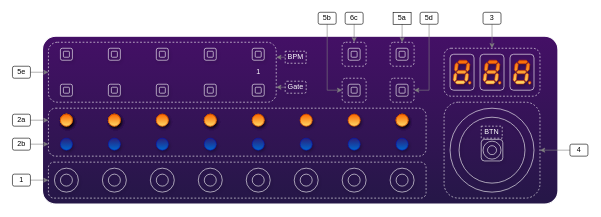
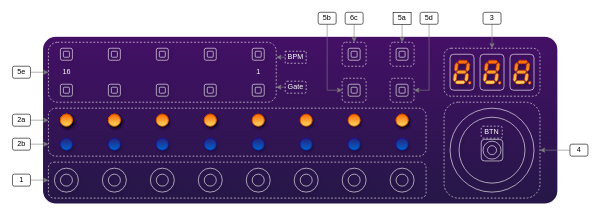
none -> (66, 72)
(492, 132) -> (492, 132)
